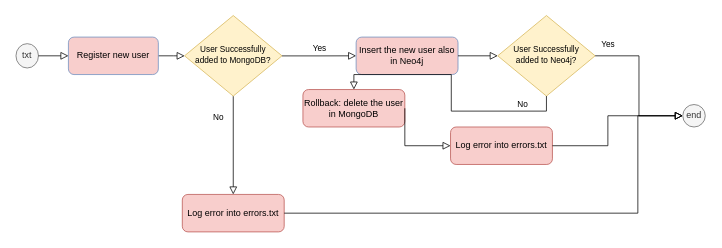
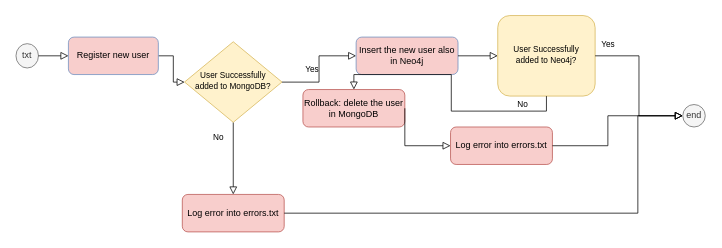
(233, 56) -> (233, 82)
(546, 56) -> (546, 56)
